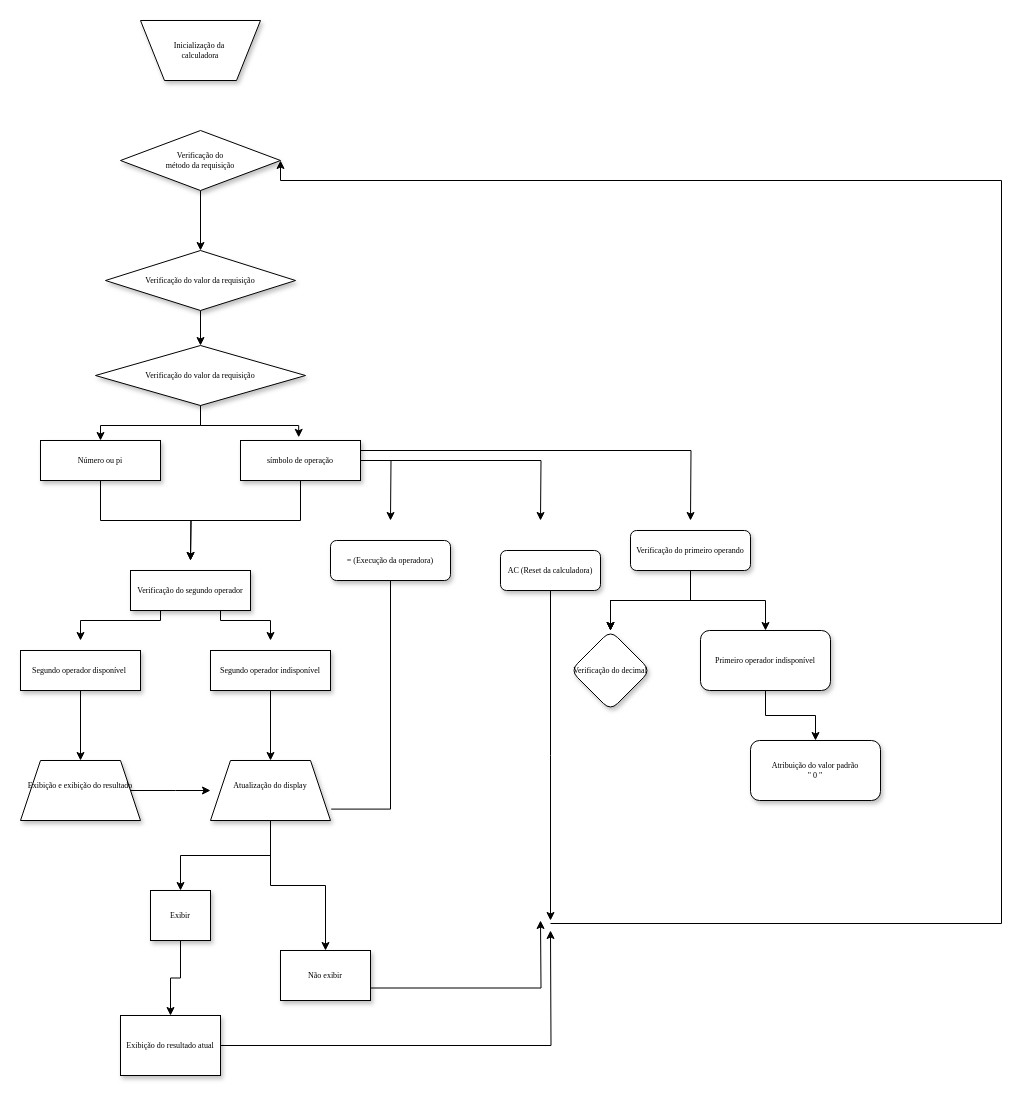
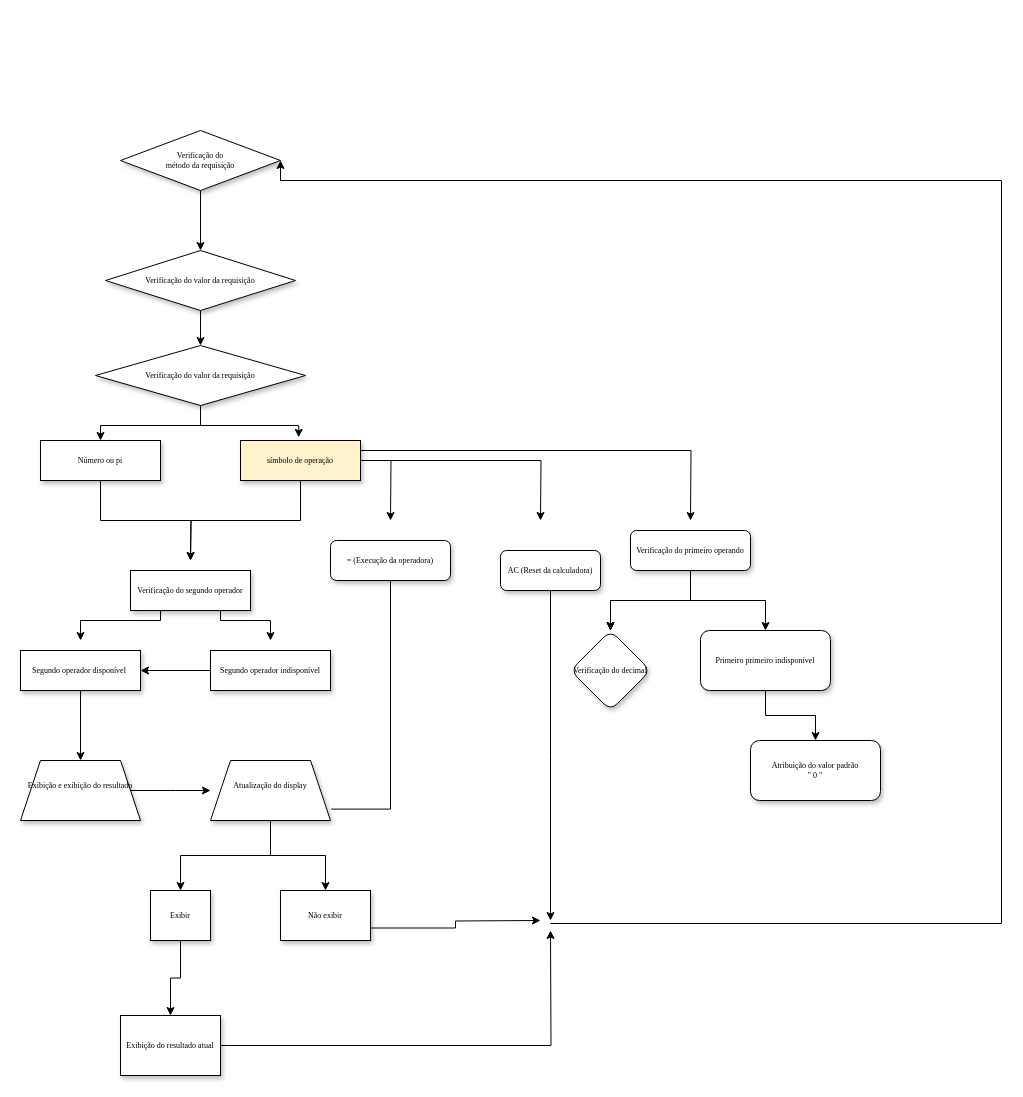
(201, 51) -> none
(301, 461) -> (301, 461)
(766, 661) -> (766, 661)
(271, 722) -> (179, 671)
(326, 976) -> (326, 916)
